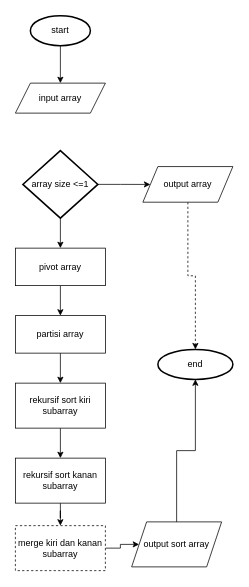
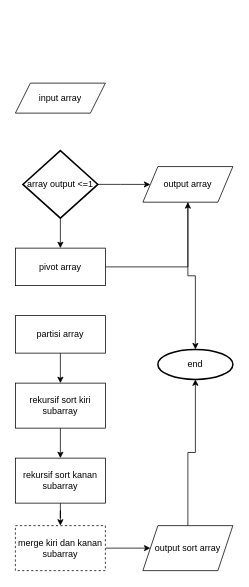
(60, 30) -> none
(60, 62) -> none
(60, 184) -> (60, 184)
(60, 297) -> (145, 267)
(195, 305) -> (195, 305)
(177, 544) -> (188, 548)
